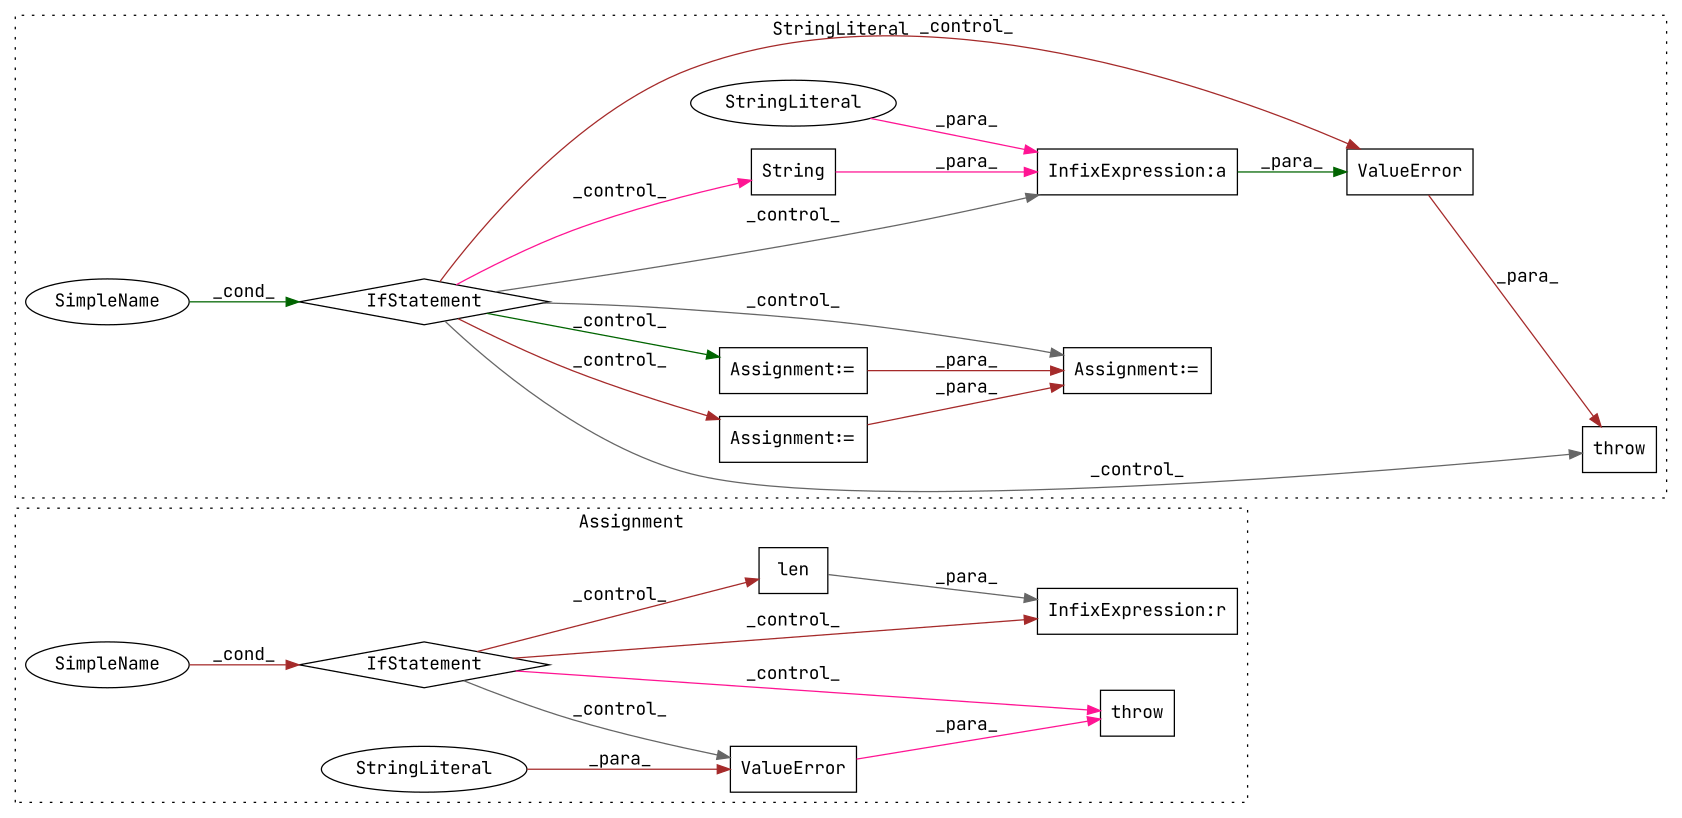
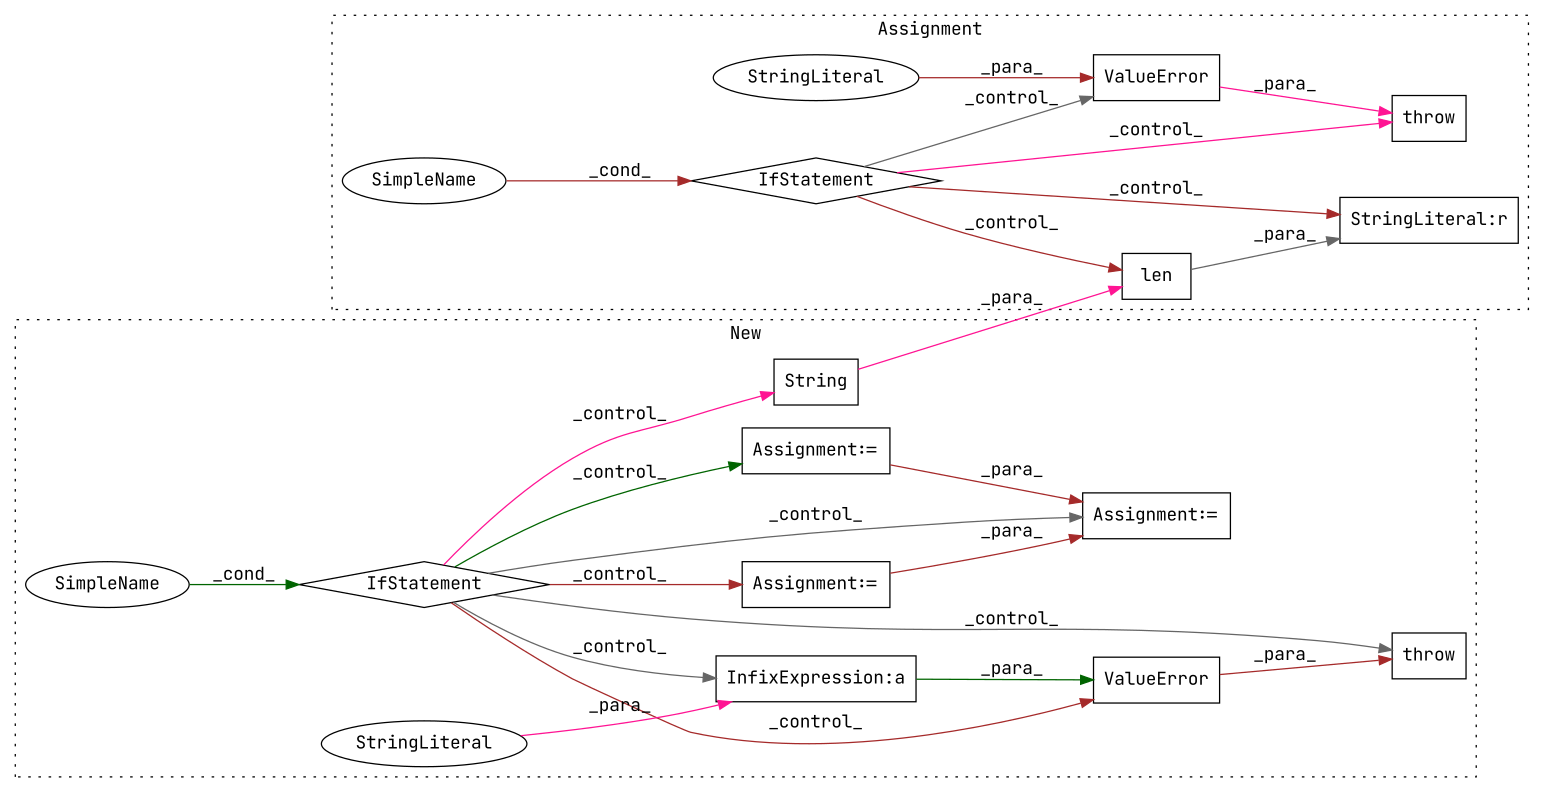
(841, 30) -> (746, 334)
(930, 172) -> (984, 330)
(1137, 611) -> (1429, 220)
